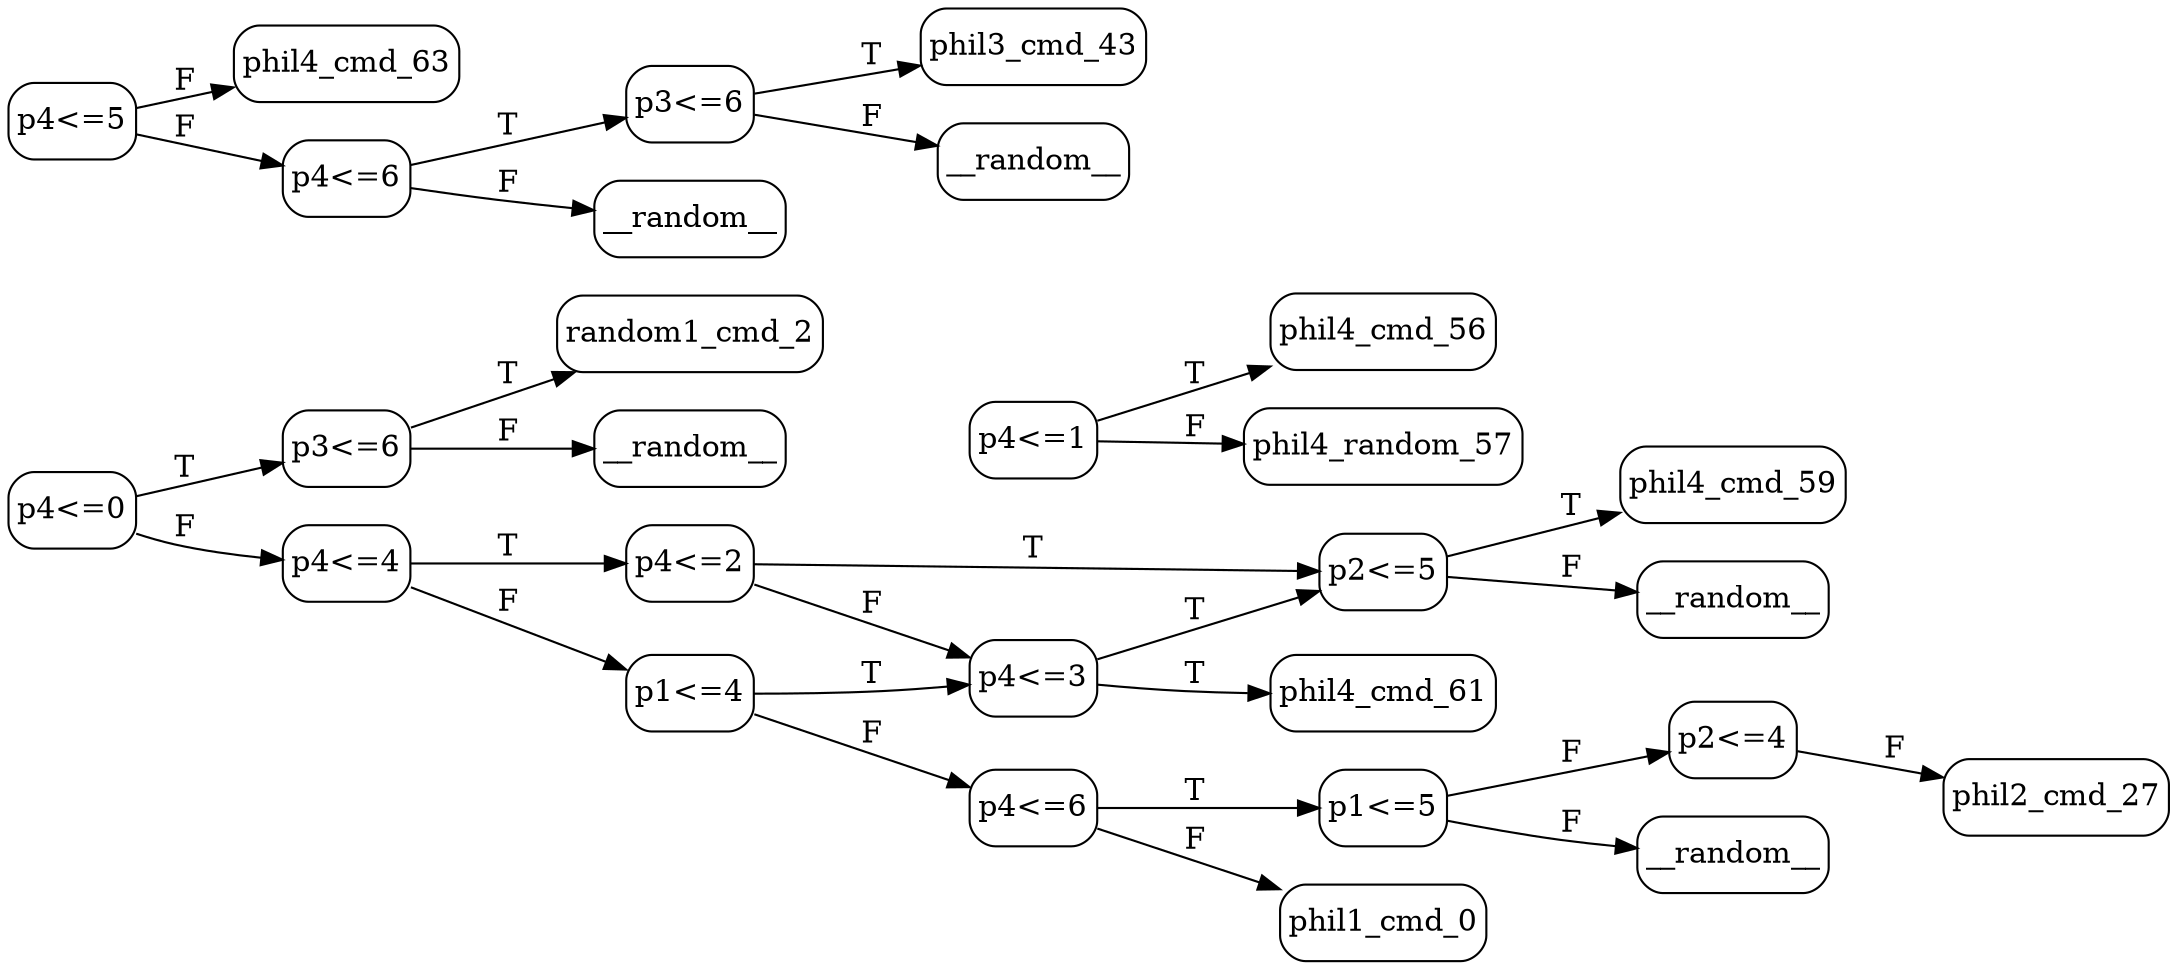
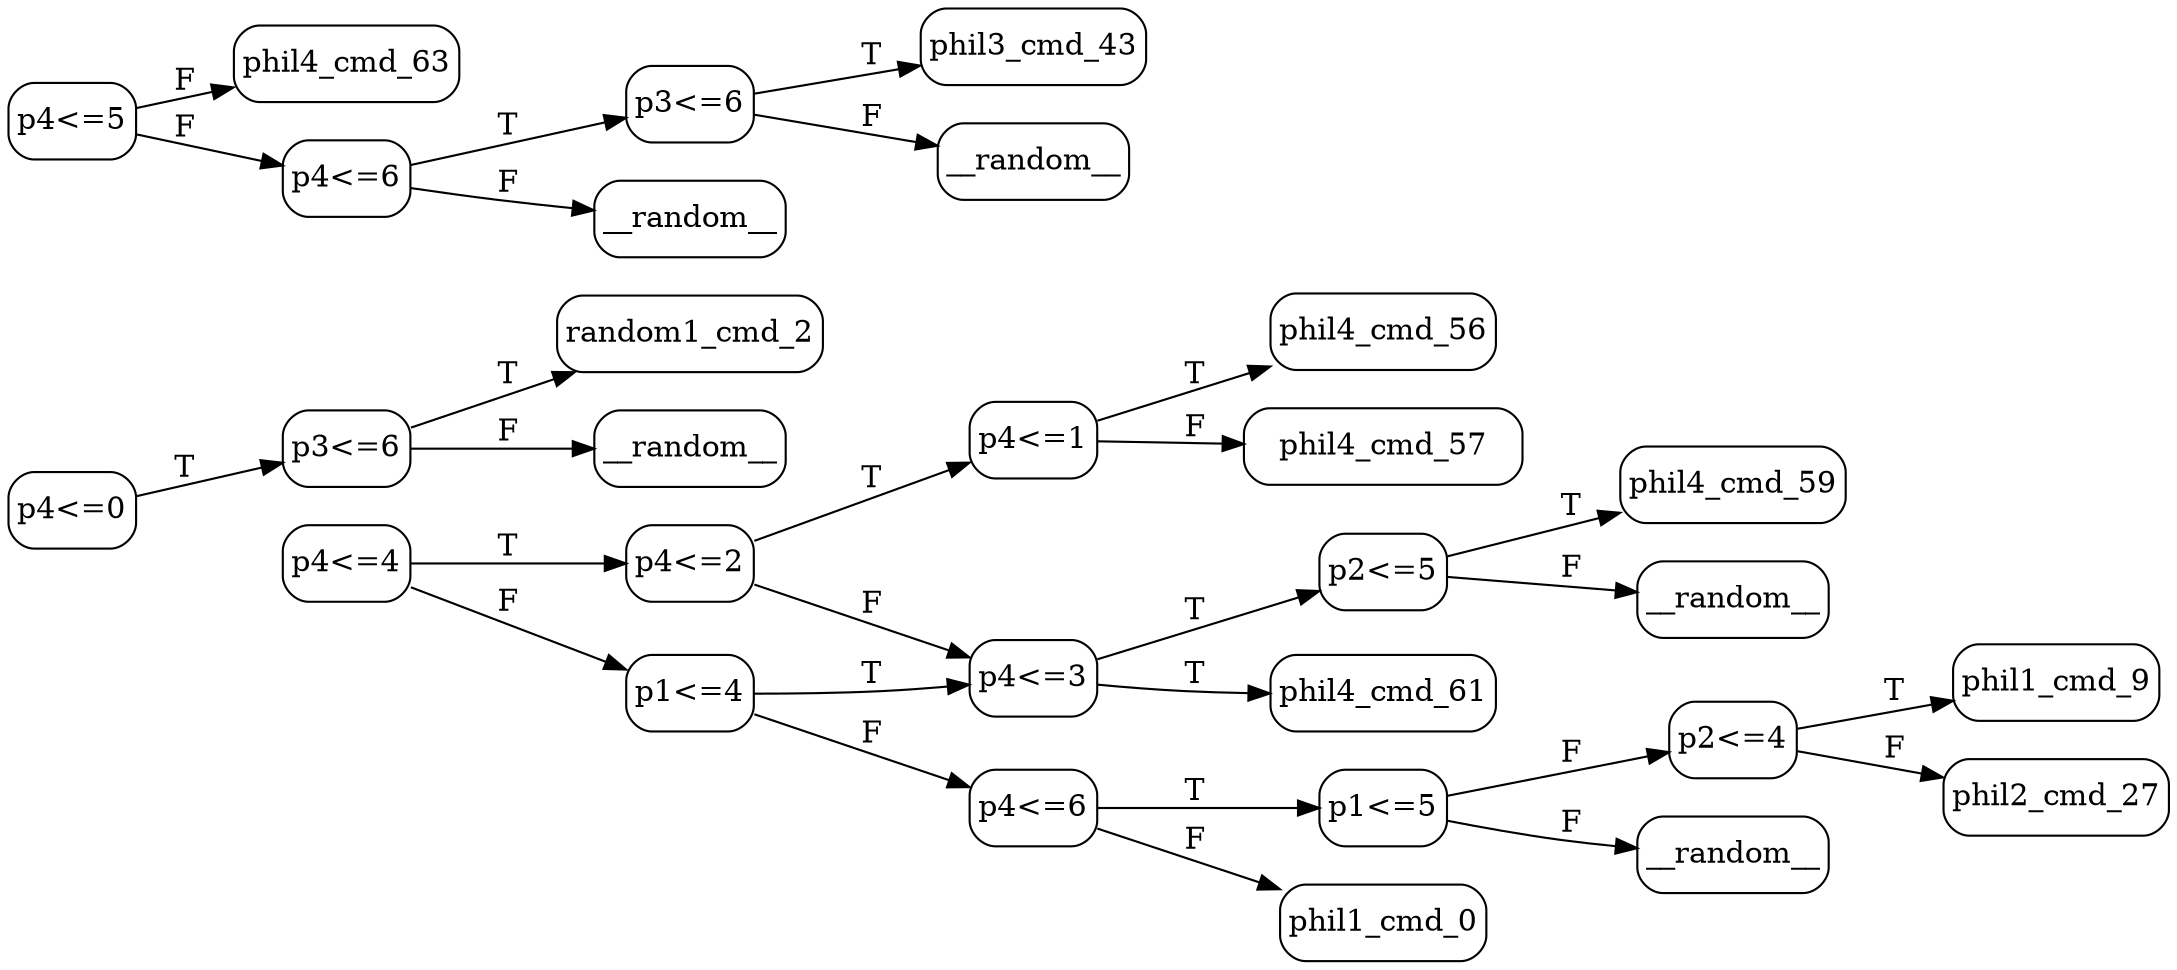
(1383, 447) -> (1383, 447)
(198, 549) -> none
(1026, 568) -> (852, 505)
none -> (2056, 683)
